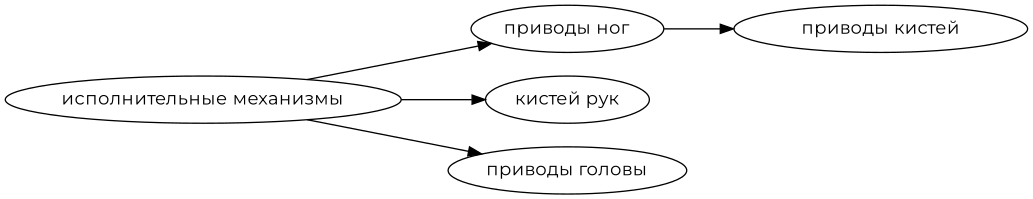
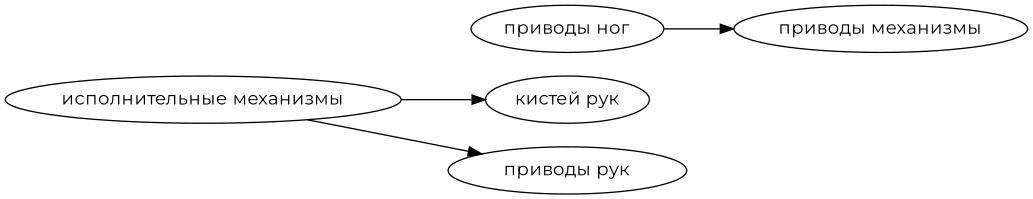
(881, 29) -> (881, 29)
(393, 63) -> none
(567, 170) -> (567, 170)
